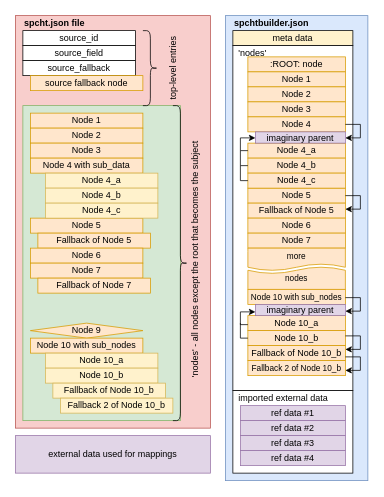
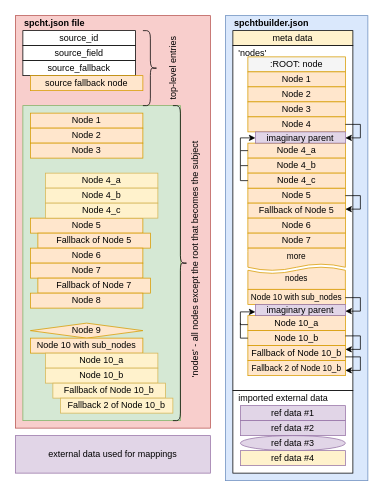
(297, 64) -> (297, 64)
(87, 165) -> none
none -> (87, 300)
(293, 443) -> (293, 443)
(293, 458) -> (293, 458)
